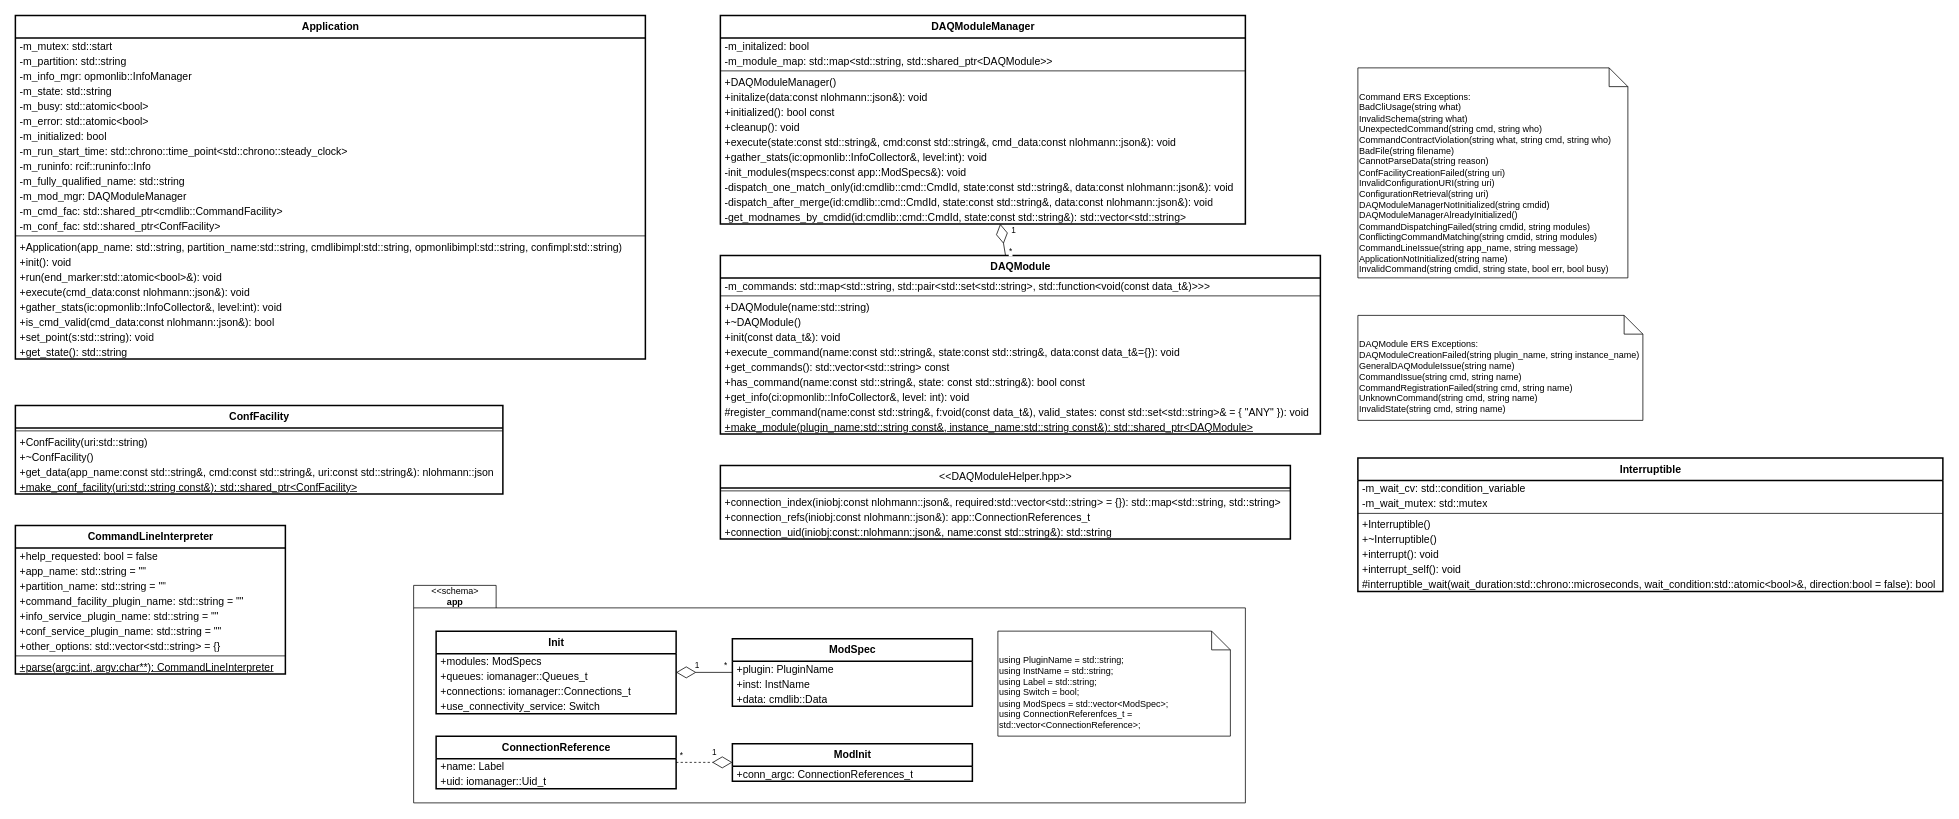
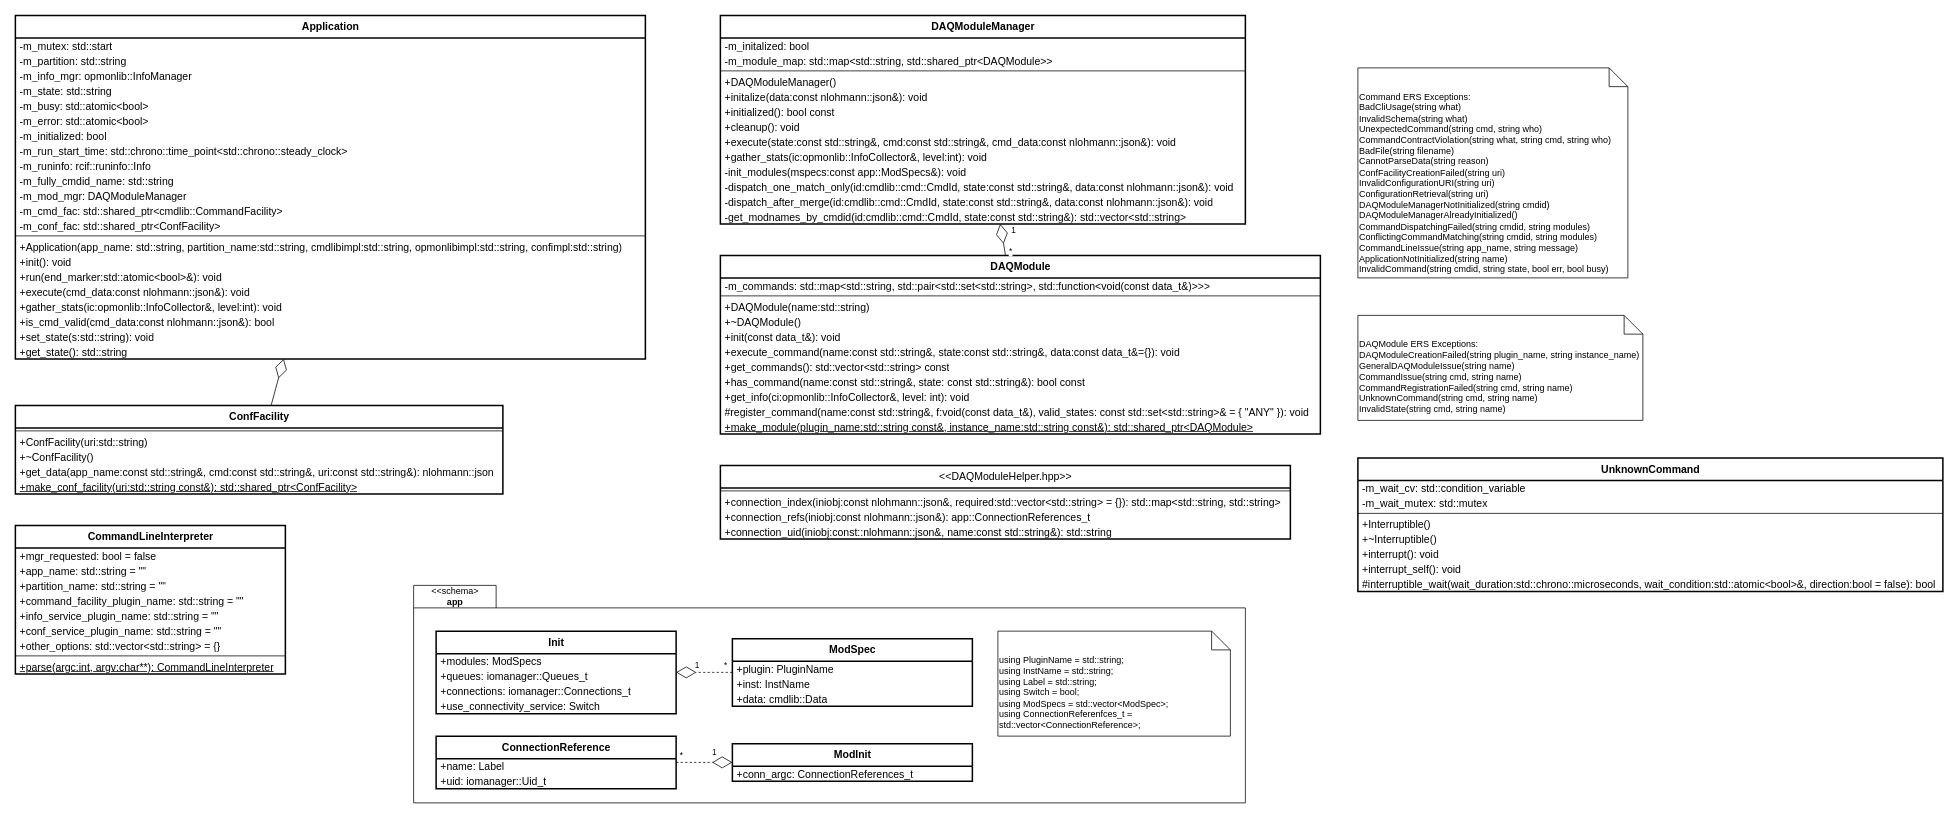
(112, 180) -> (103, 180)
(100, 336) -> (101, 336)
none -> (275, 392)
(1651, 469) -> (1651, 469)
(96, 555) -> (94, 555)
(713, 672) -> (713, 672)
